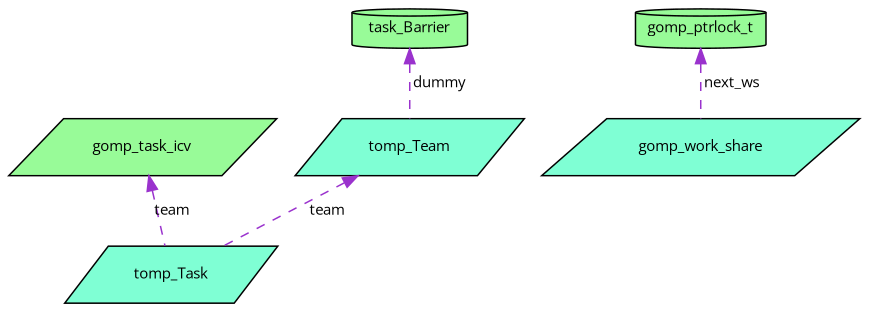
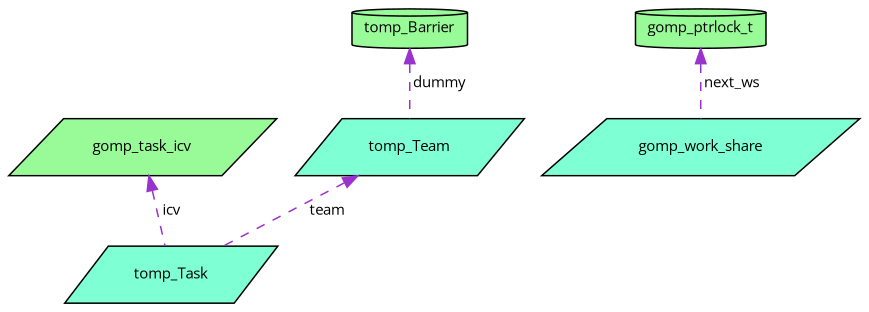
(410, 29) -> (410, 29)
(170, 211) -> (170, 211)
